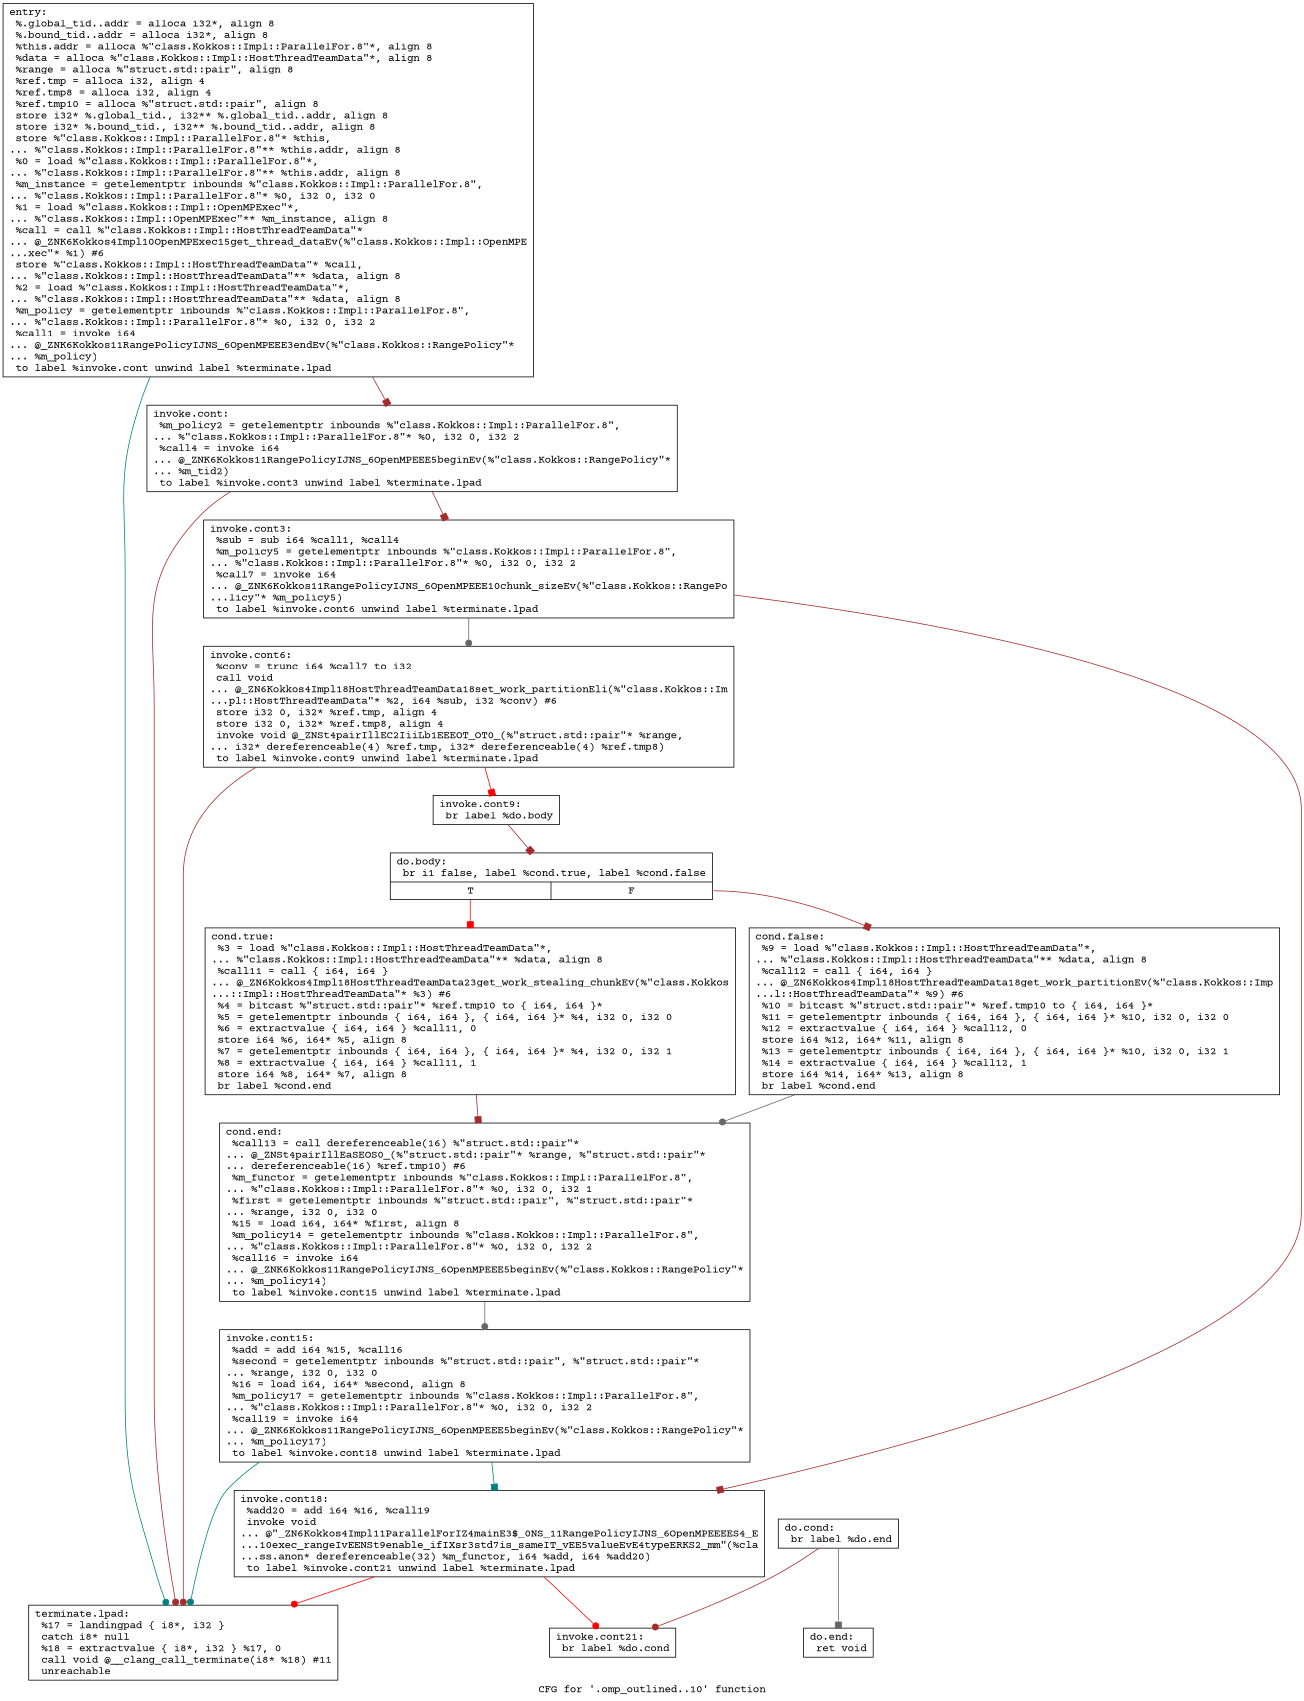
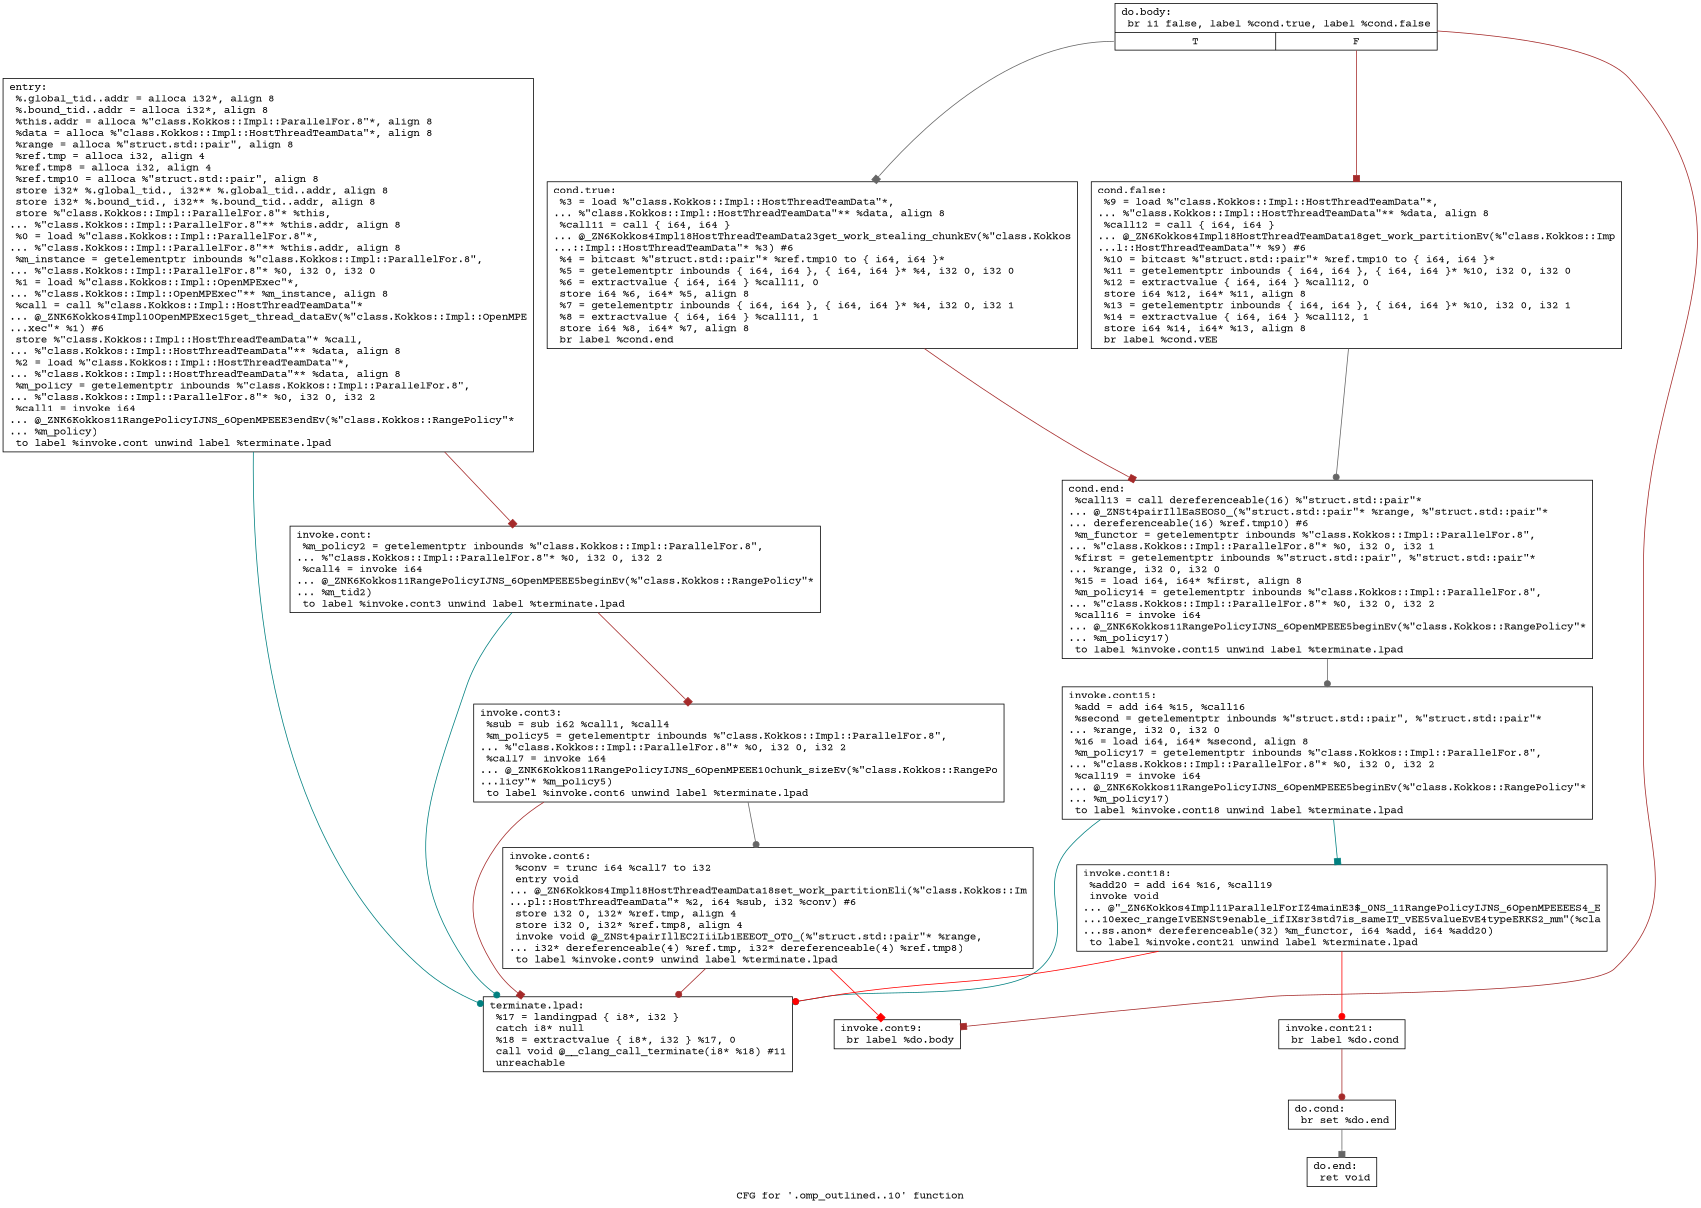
(305, 540) -> (575, 724)
(241, 678) -> (544, 879)
(518, 836) -> (1643, 743)
(470, 910) -> (983, 84)
(1301, 1026) -> (475, 891)
(154, 1032) -> (431, 804)
(815, 1086) -> (1157, 339)
(277, 1281) -> (1119, 638)
(838, 1539) -> (1342, 1120)
(741, 1592) -> (1342, 1071)
